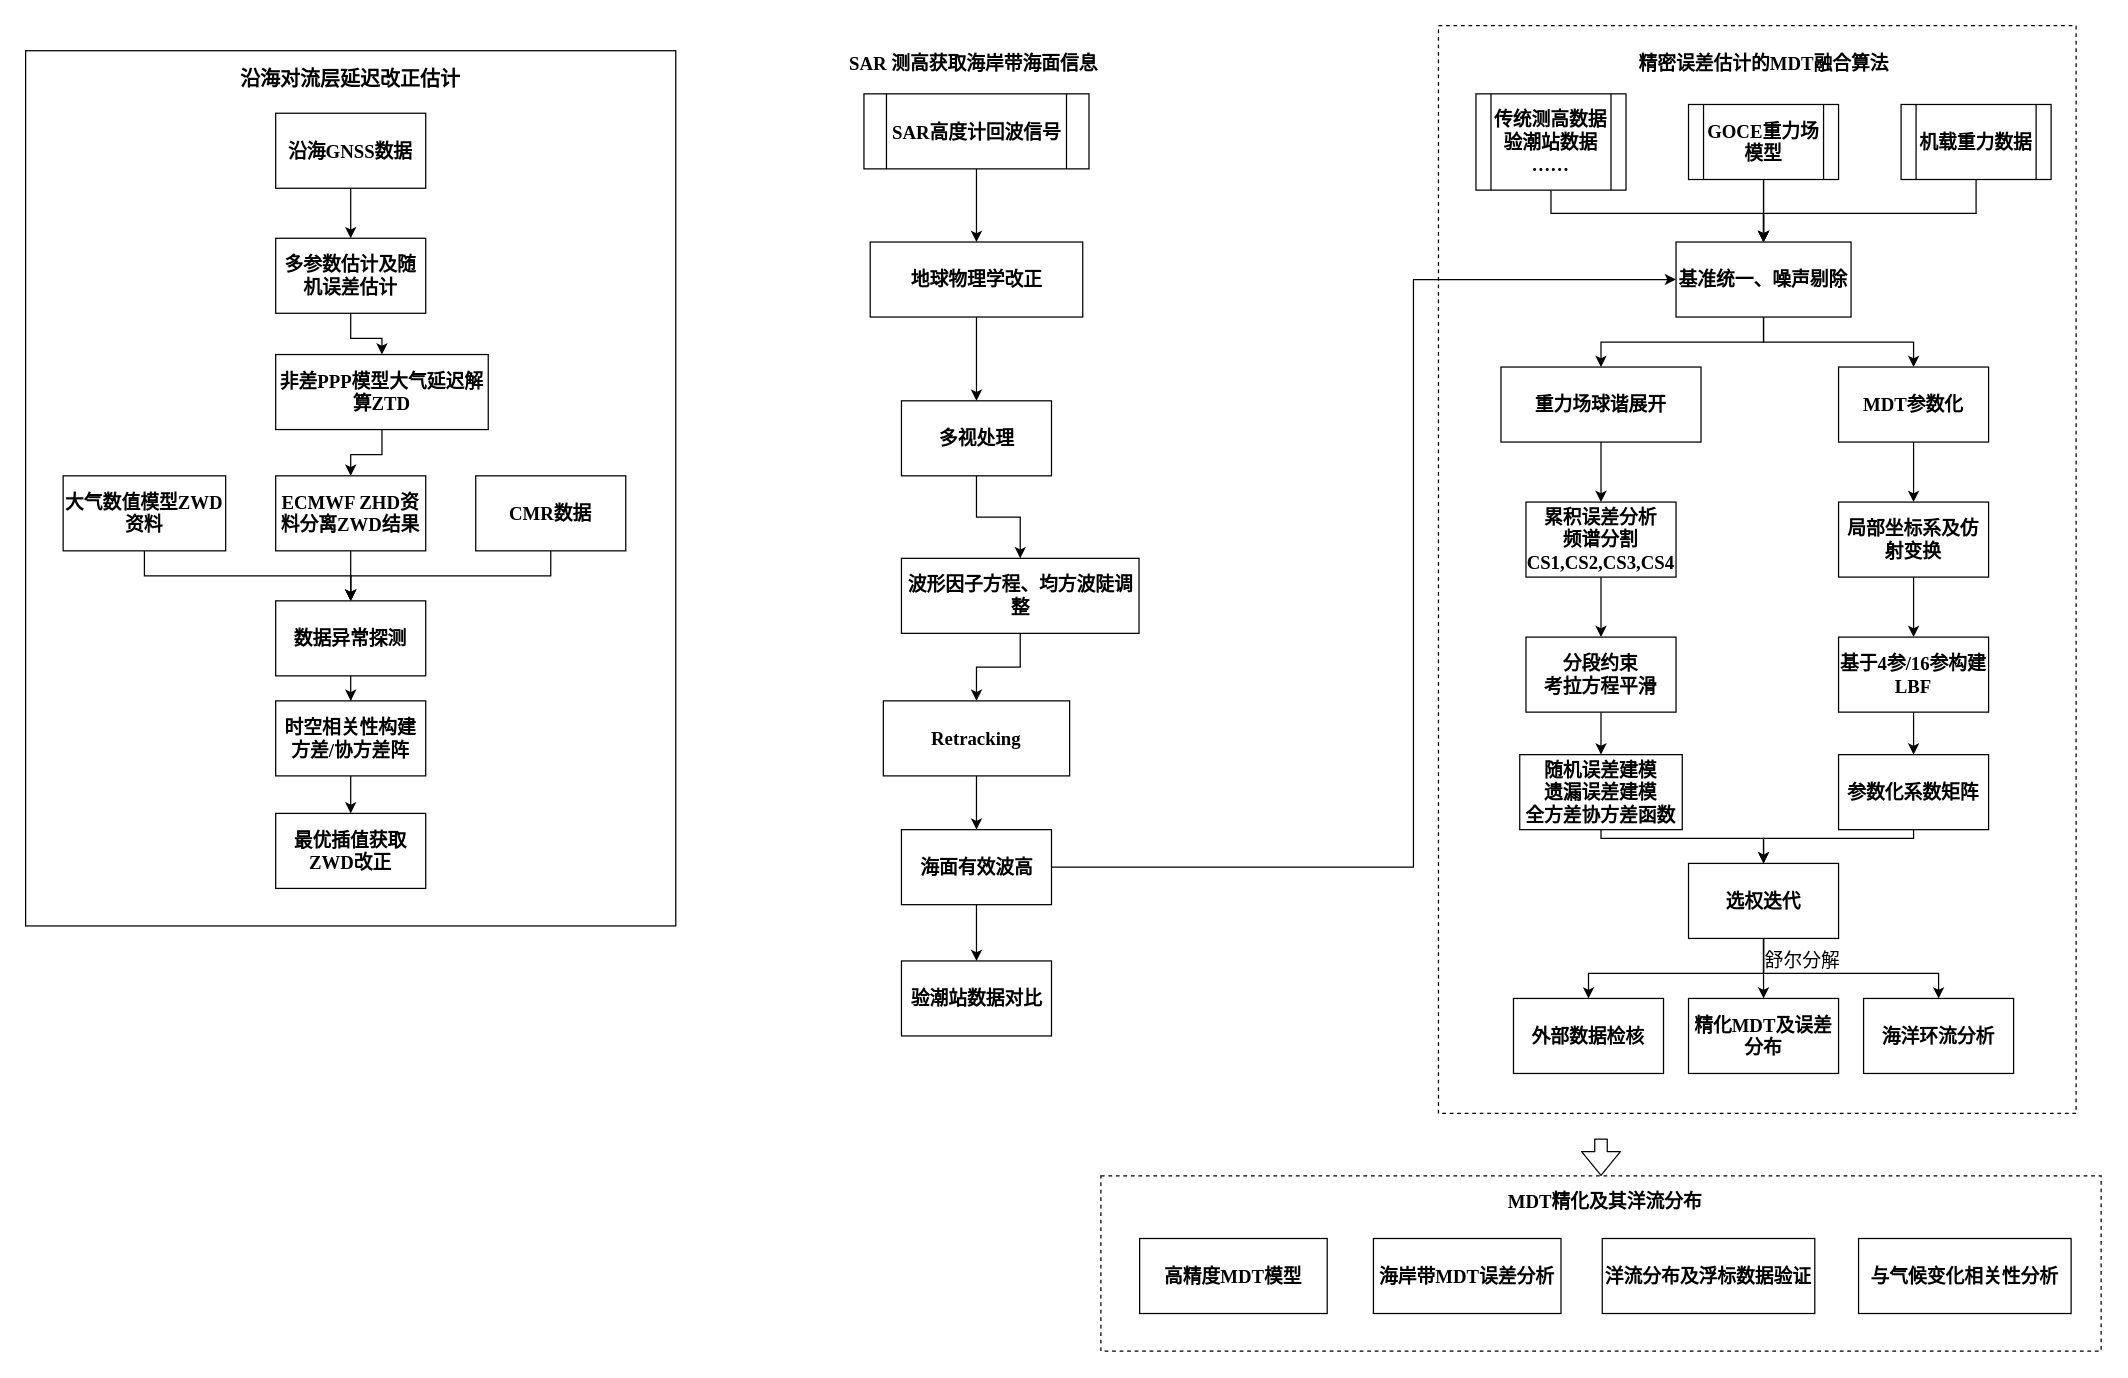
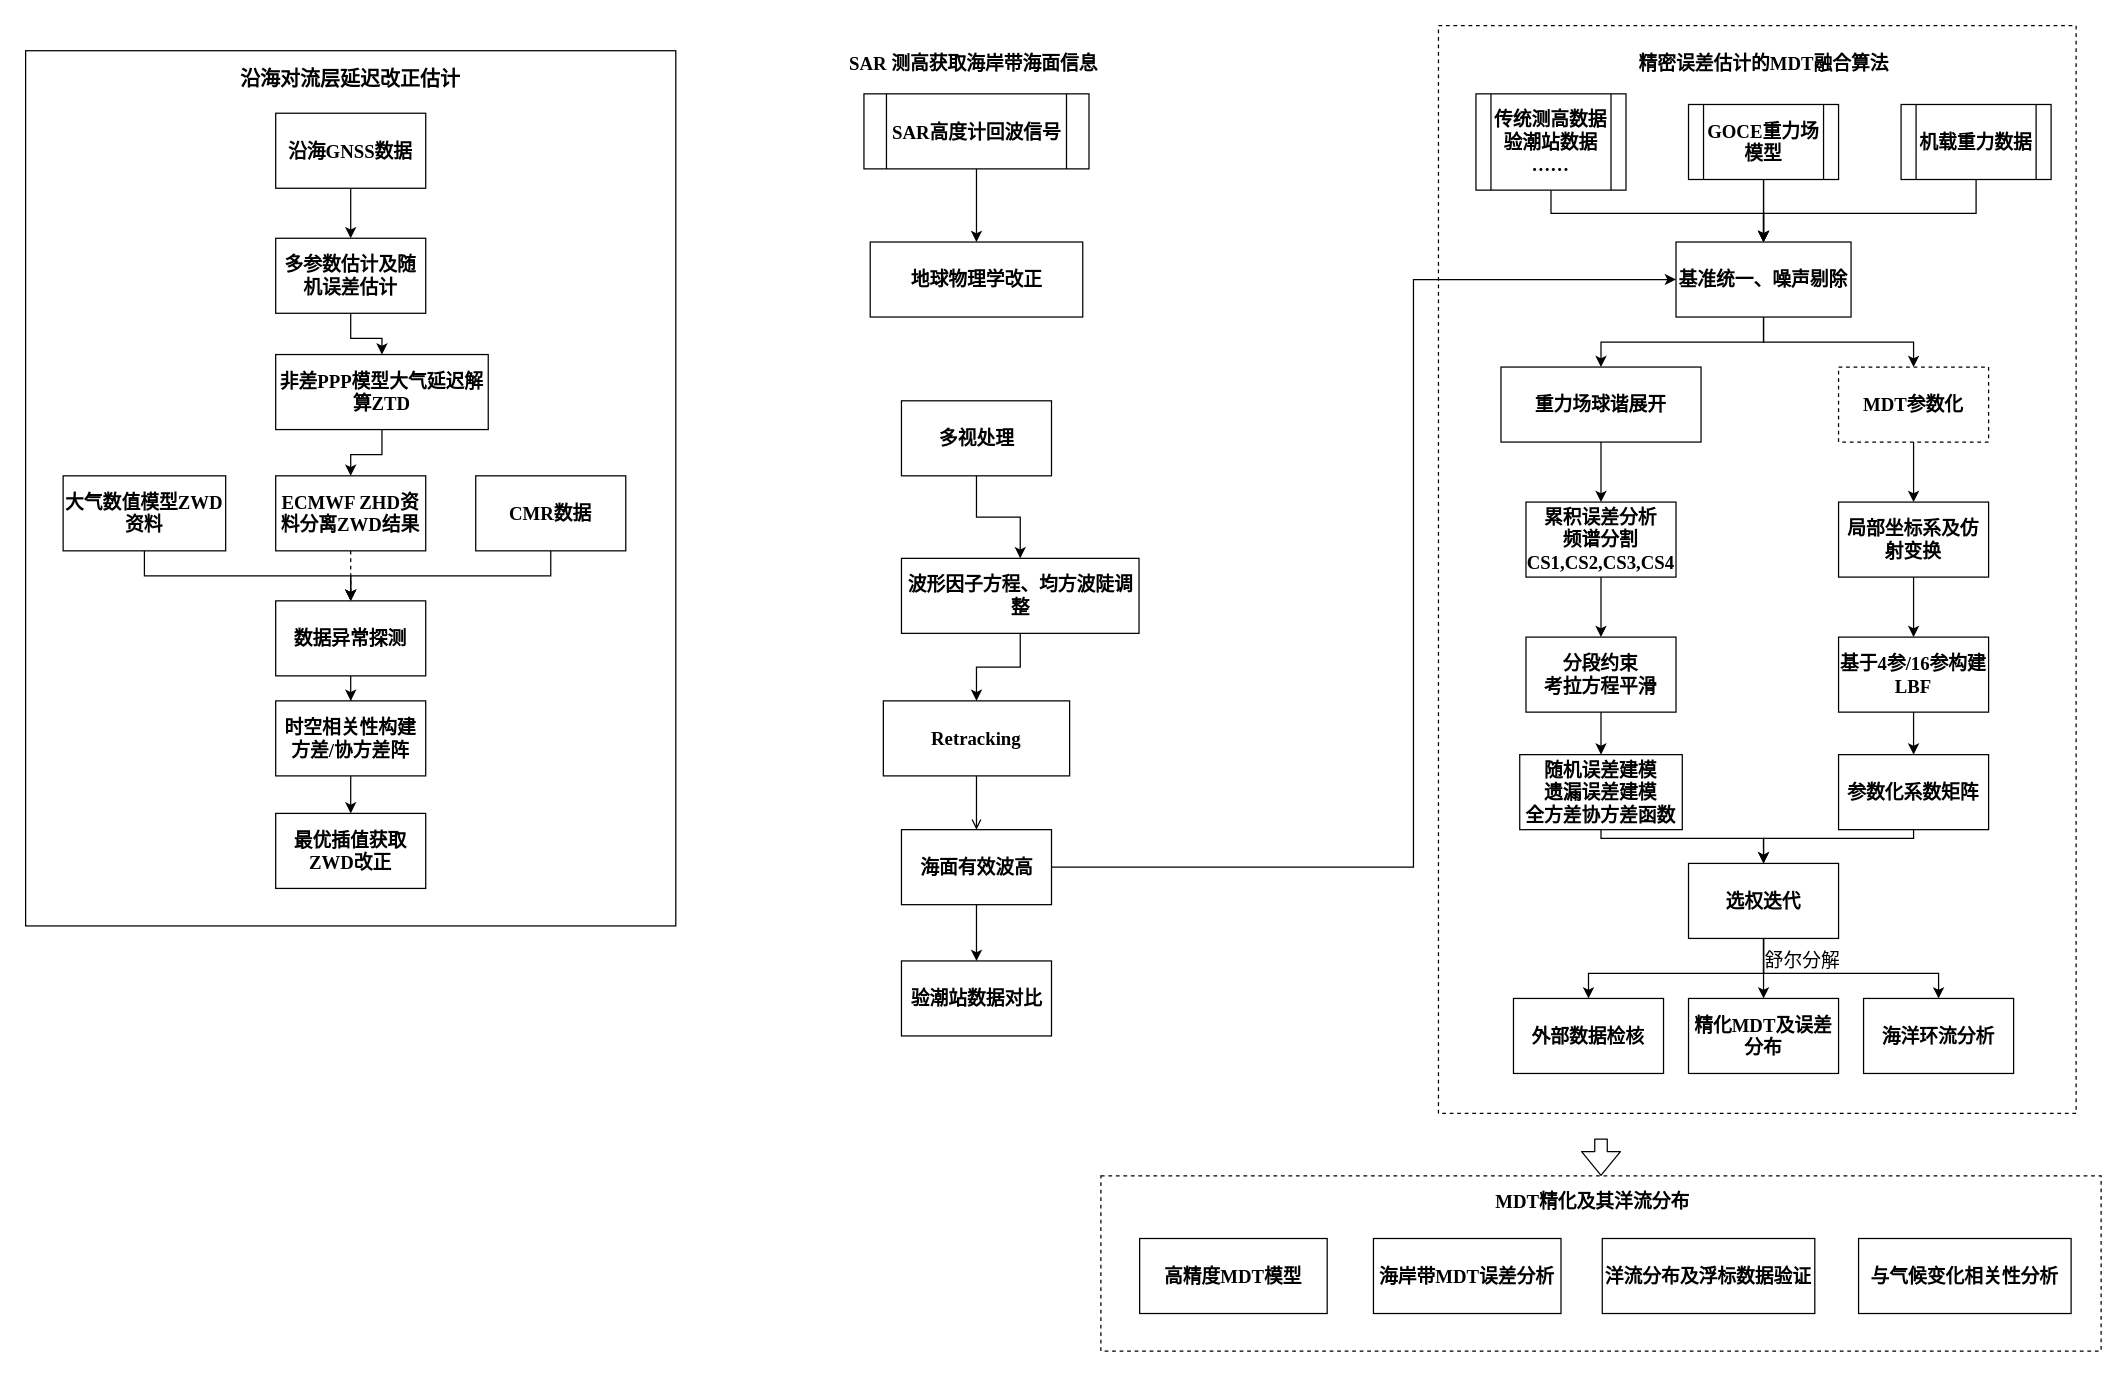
(976, 354) -> none
(1913, 404) -> (1913, 404)
(351, 562) -> (351, 562)
(976, 819) -> (976, 821)
(1605, 1201) -> (1593, 1201)
